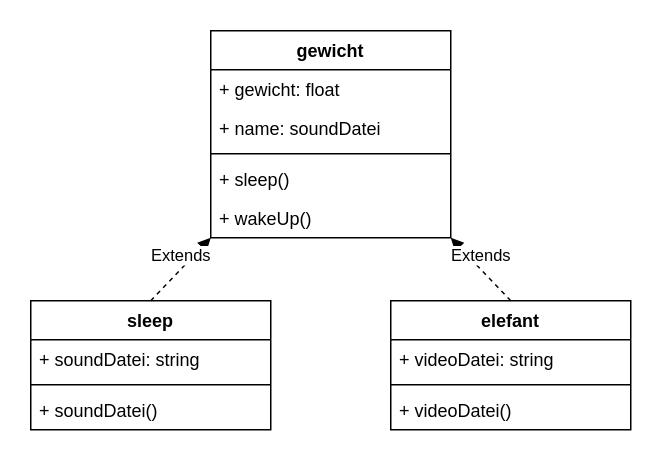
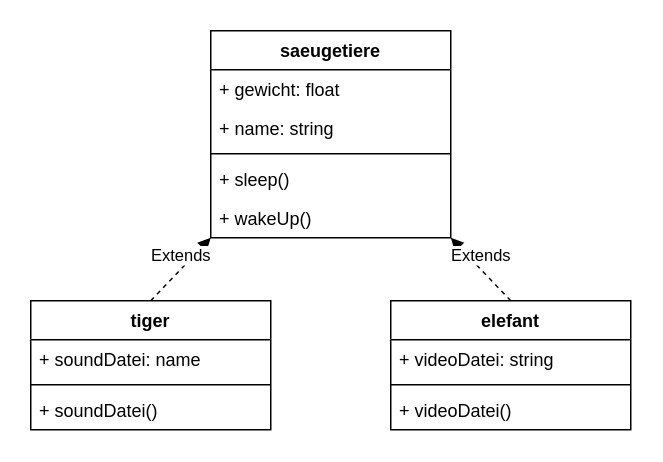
(330, 51) -> (330, 51)
(300, 129) -> (280, 129)
(150, 321) -> (150, 321)
(128, 360) -> (120, 360)
